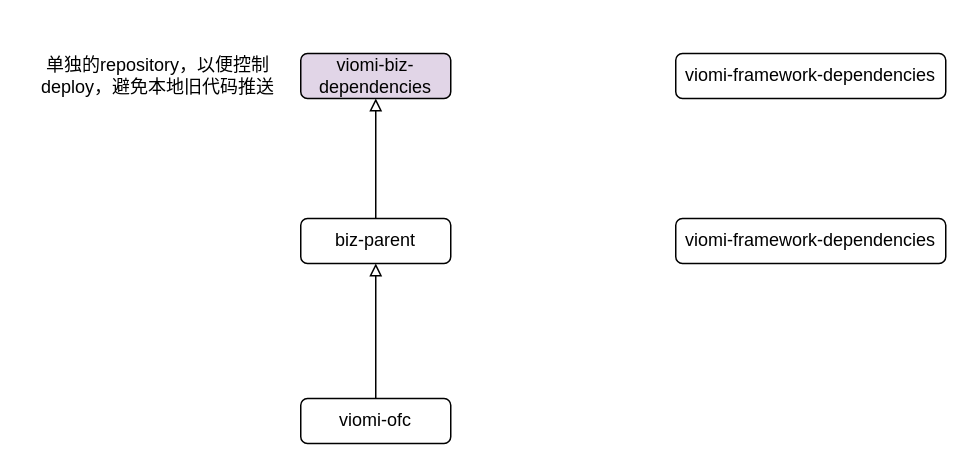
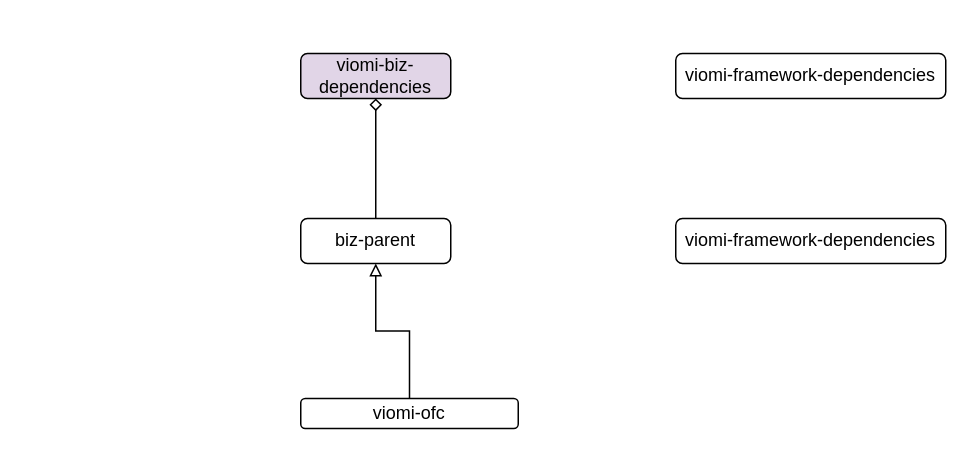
(158, 76) -> none
(376, 112) -> (376, 112)
(376, 421) -> (410, 413)
